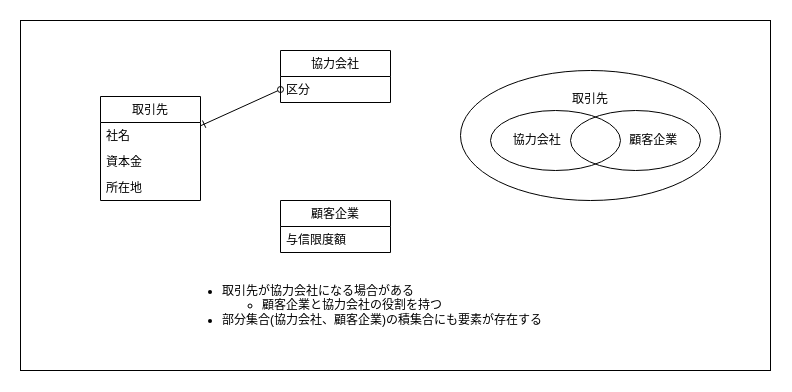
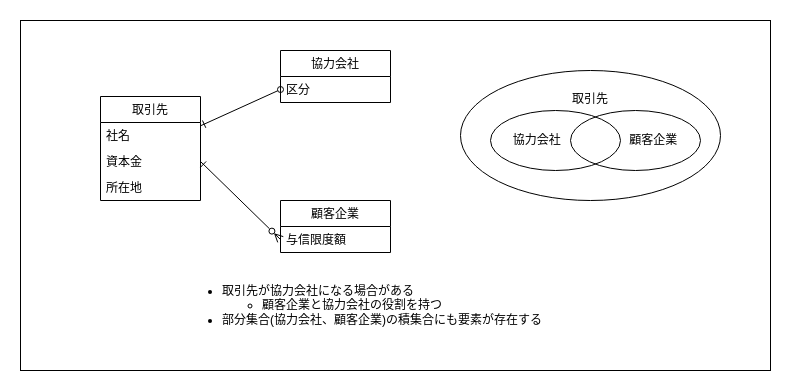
none -> (235, 195)
